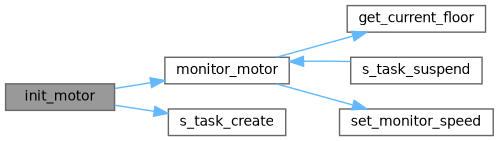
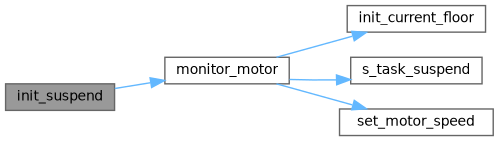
(416, 19) -> (416, 19)
(327, 61) -> (313, 80)
(60, 97) -> (60, 97)
(227, 122) -> none
(416, 122) -> (416, 122)
